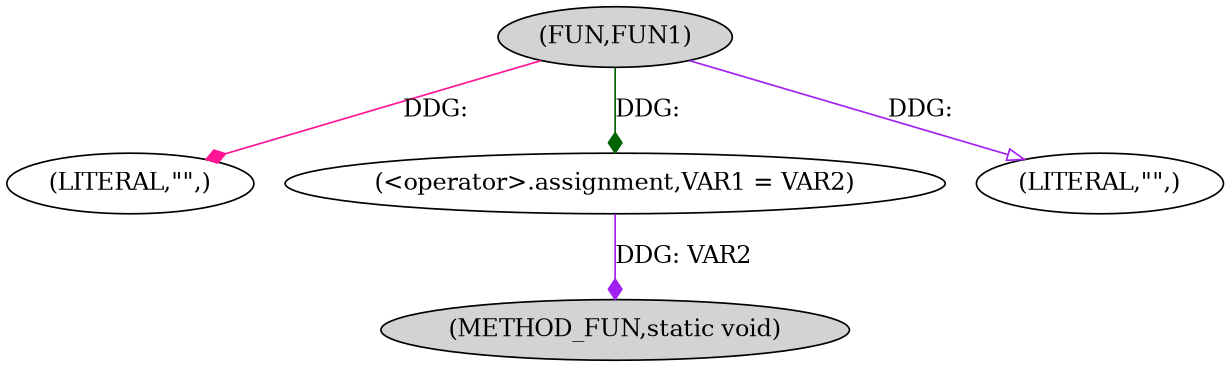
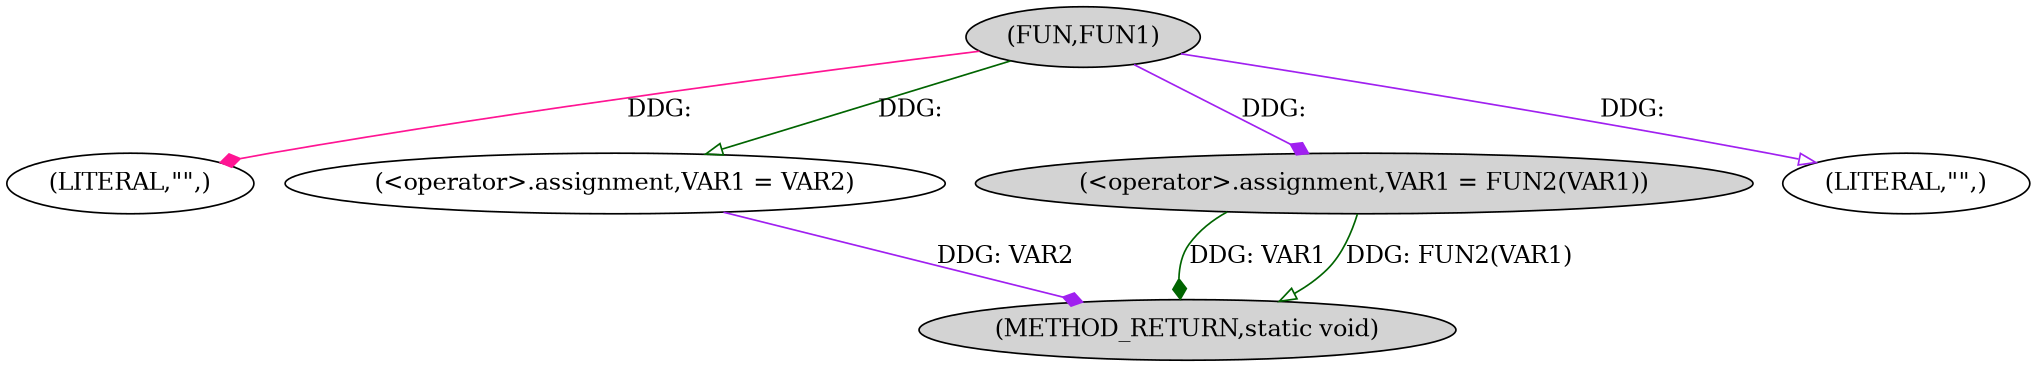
(615, 100) -> (866, 105)
none -> (1364, 183)
(615, 330) -> (1187, 330)
